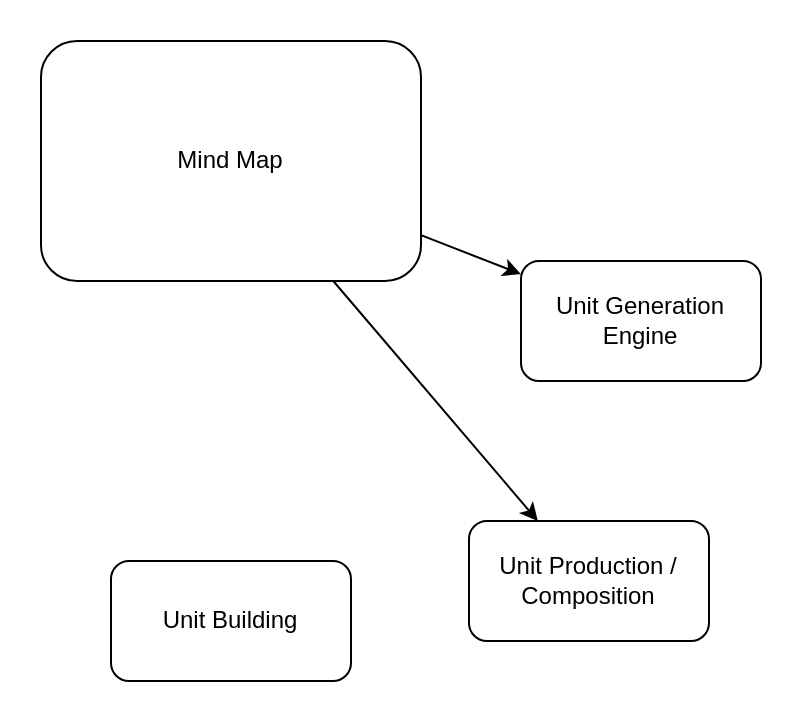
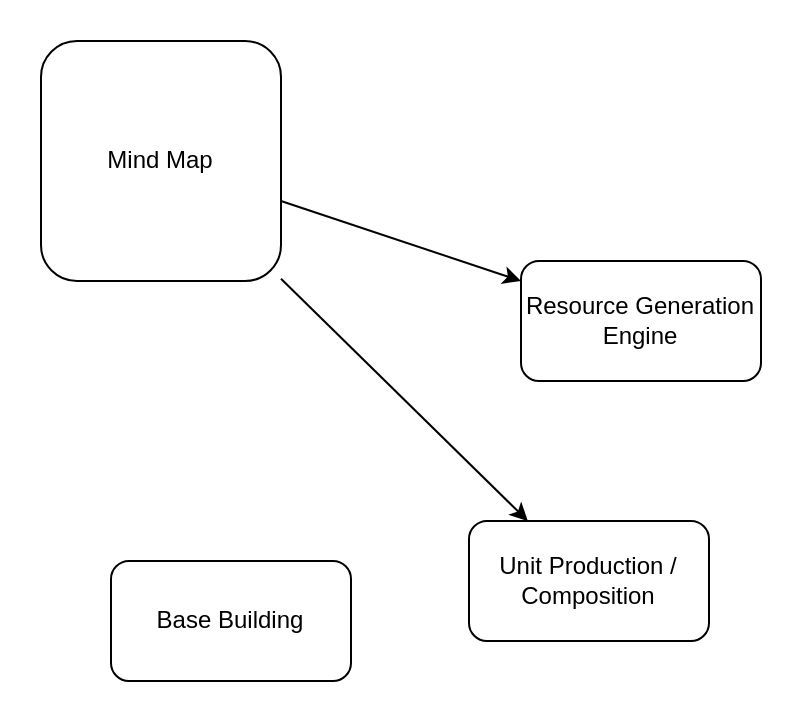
(231, 161) -> (161, 161)
(641, 321) -> (641, 321)
(231, 621) -> (231, 621)
